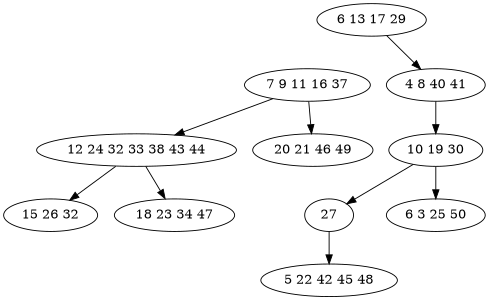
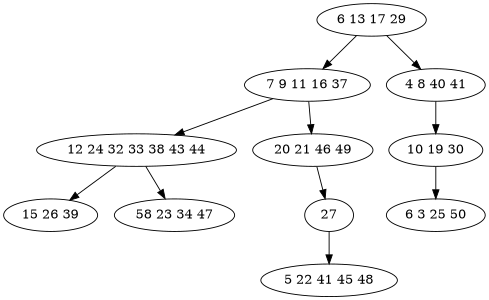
none -> (343, 49)
(384, 182) -> (320, 178)
(51, 215) -> (51, 215)
(175, 215) -> (175, 215)
(329, 280) -> (329, 280)
